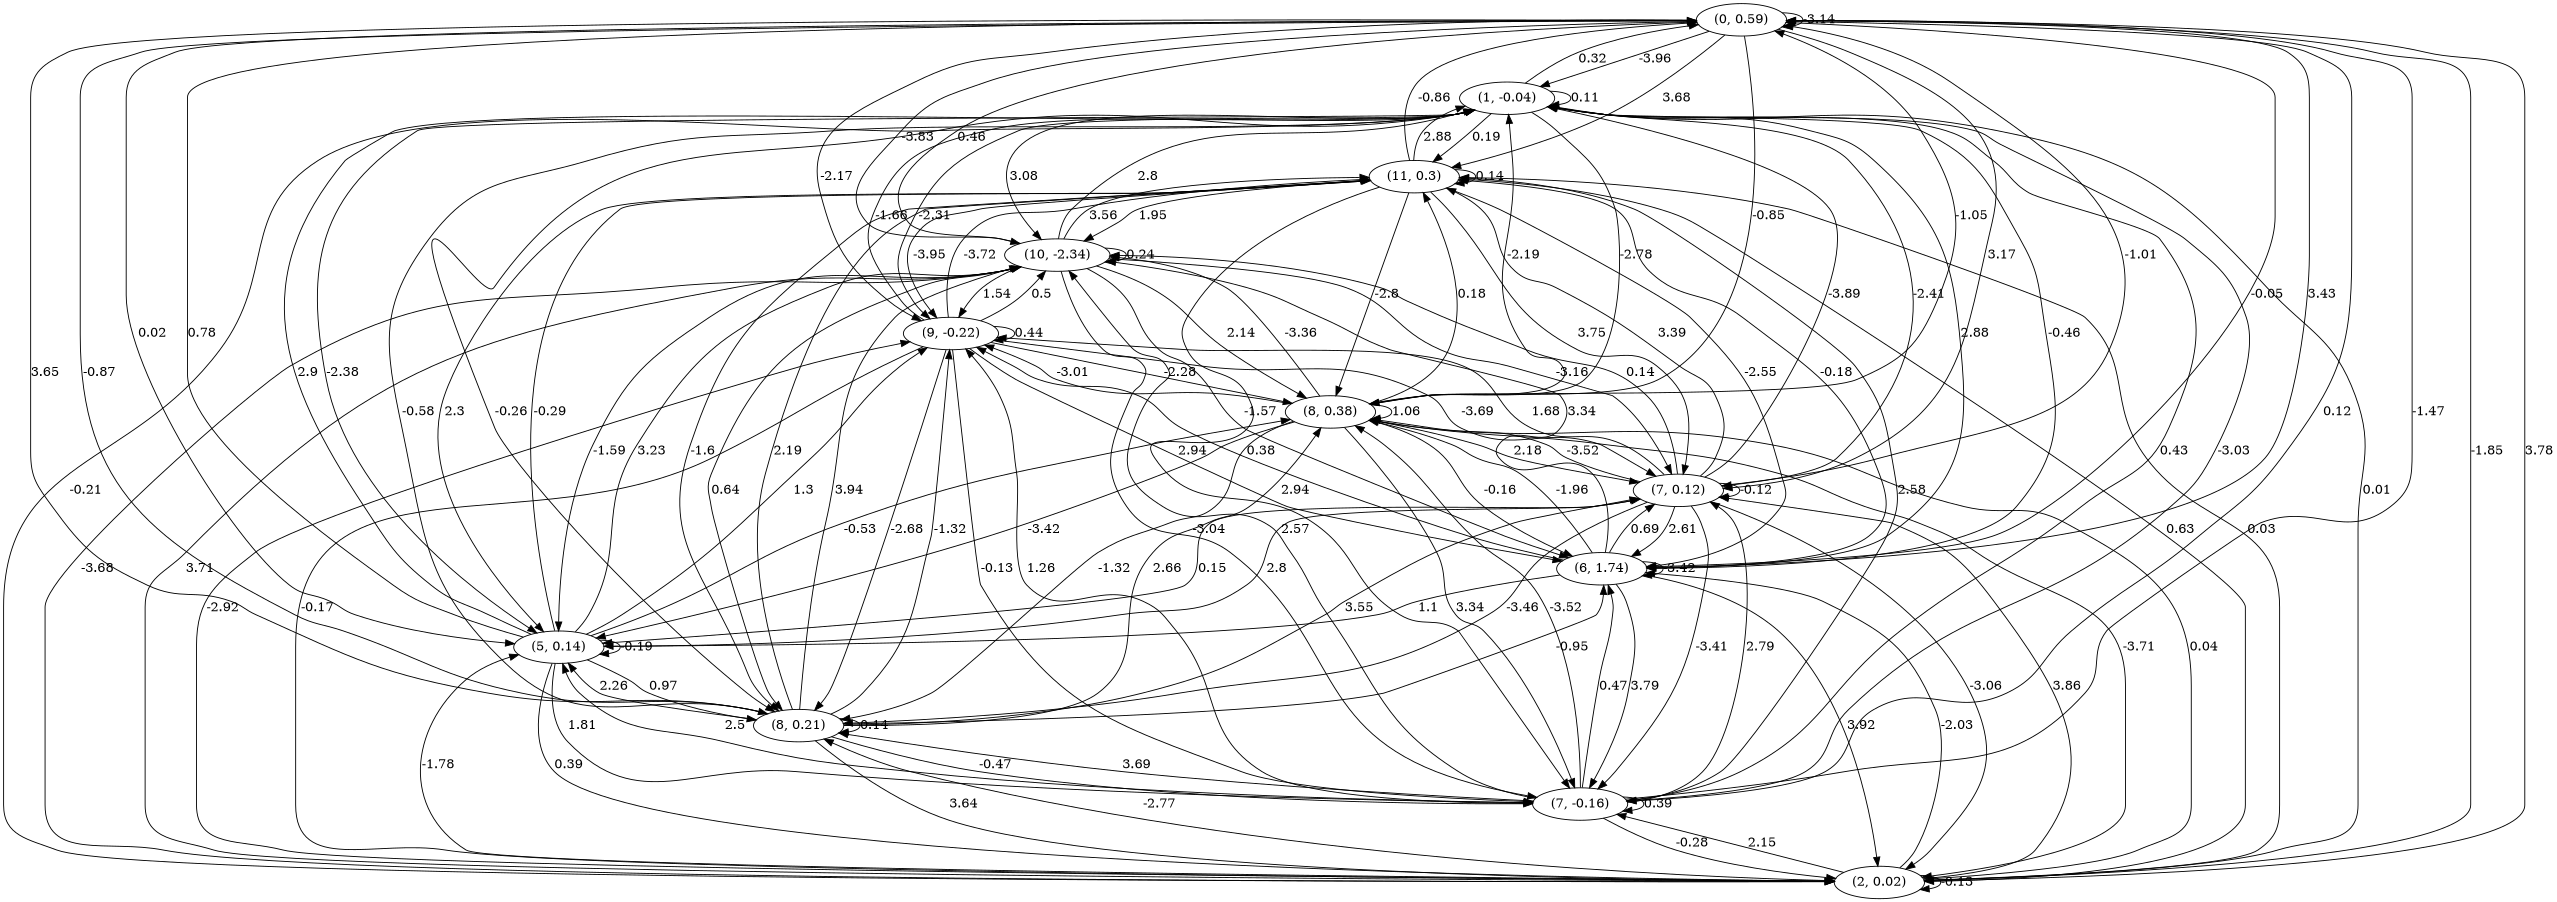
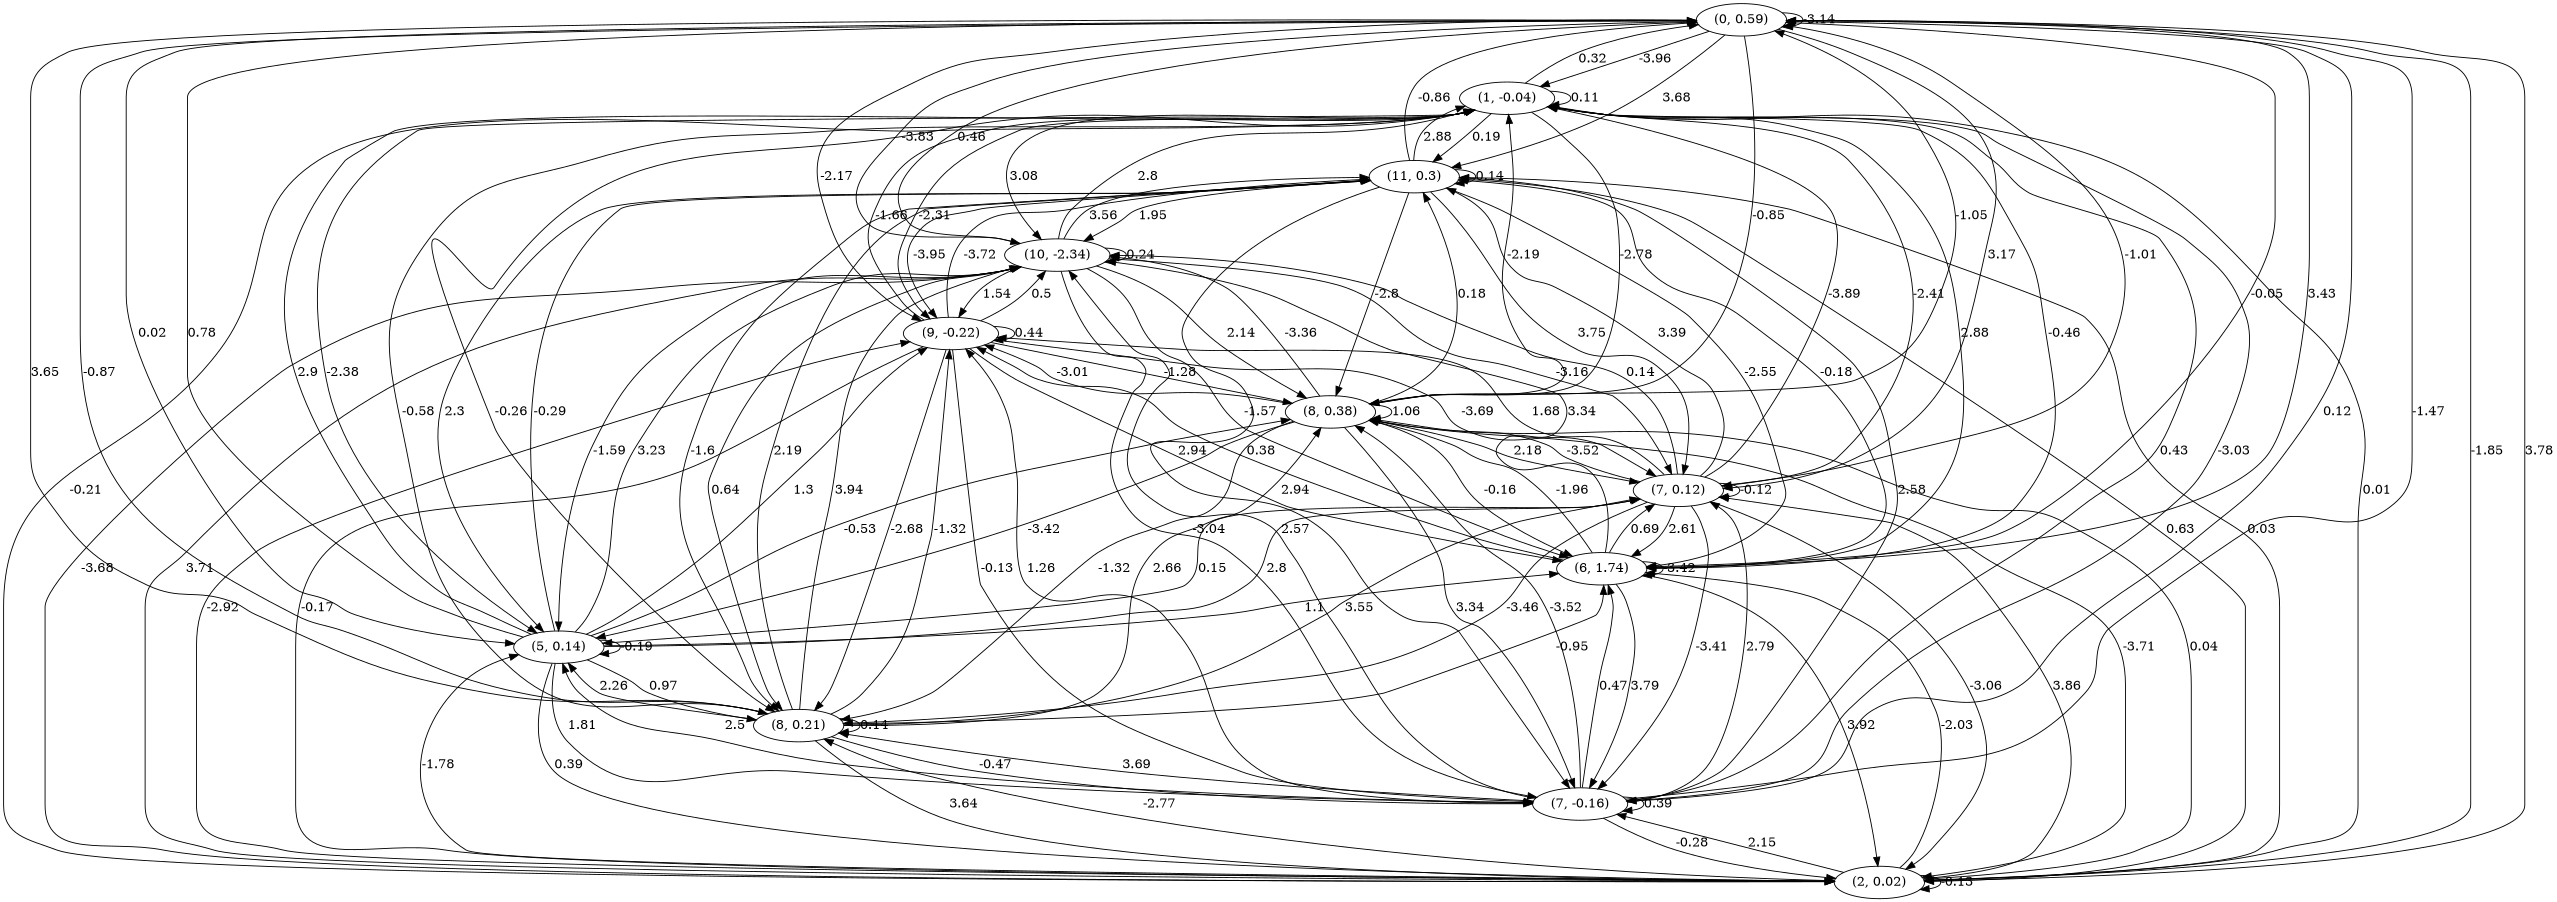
(1180, 373) -> (1180, 373)
(1089, 637) -> (1078, 627)
